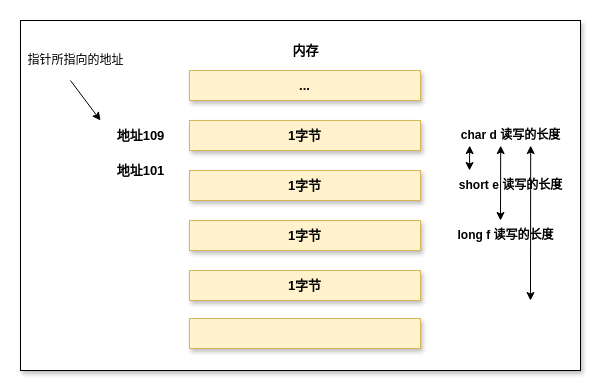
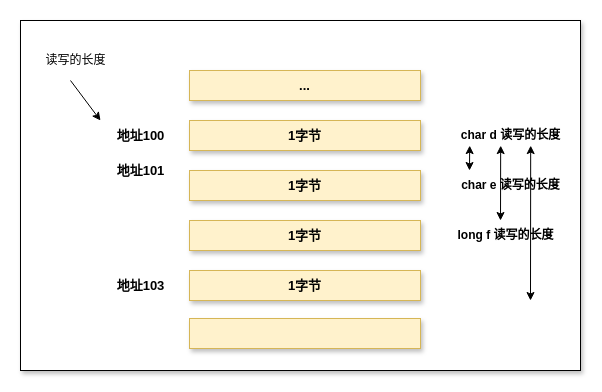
(305, 51) -> none
(76, 61) -> (76, 61)
(141, 136) -> (141, 136)
(511, 186) -> (511, 186)
none -> (141, 286)
